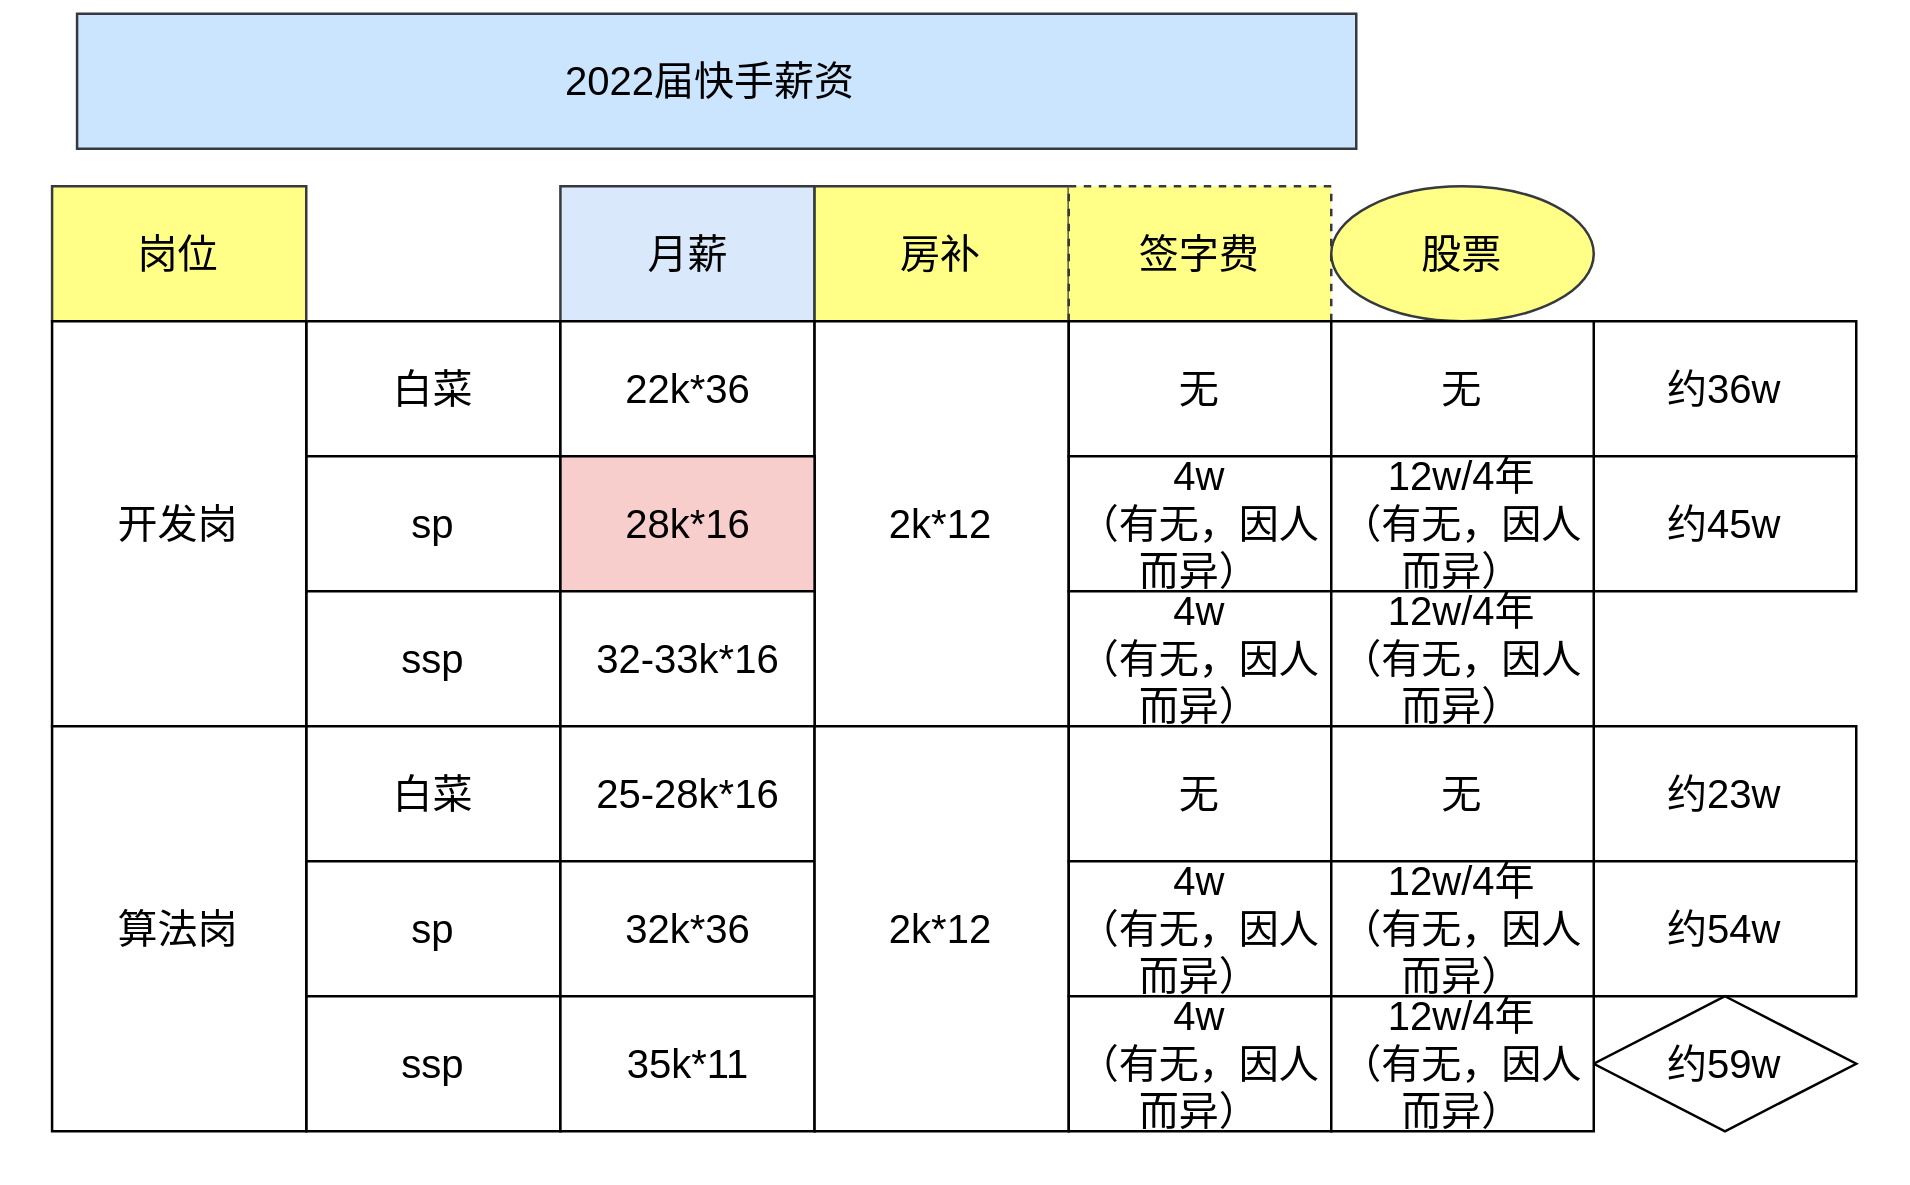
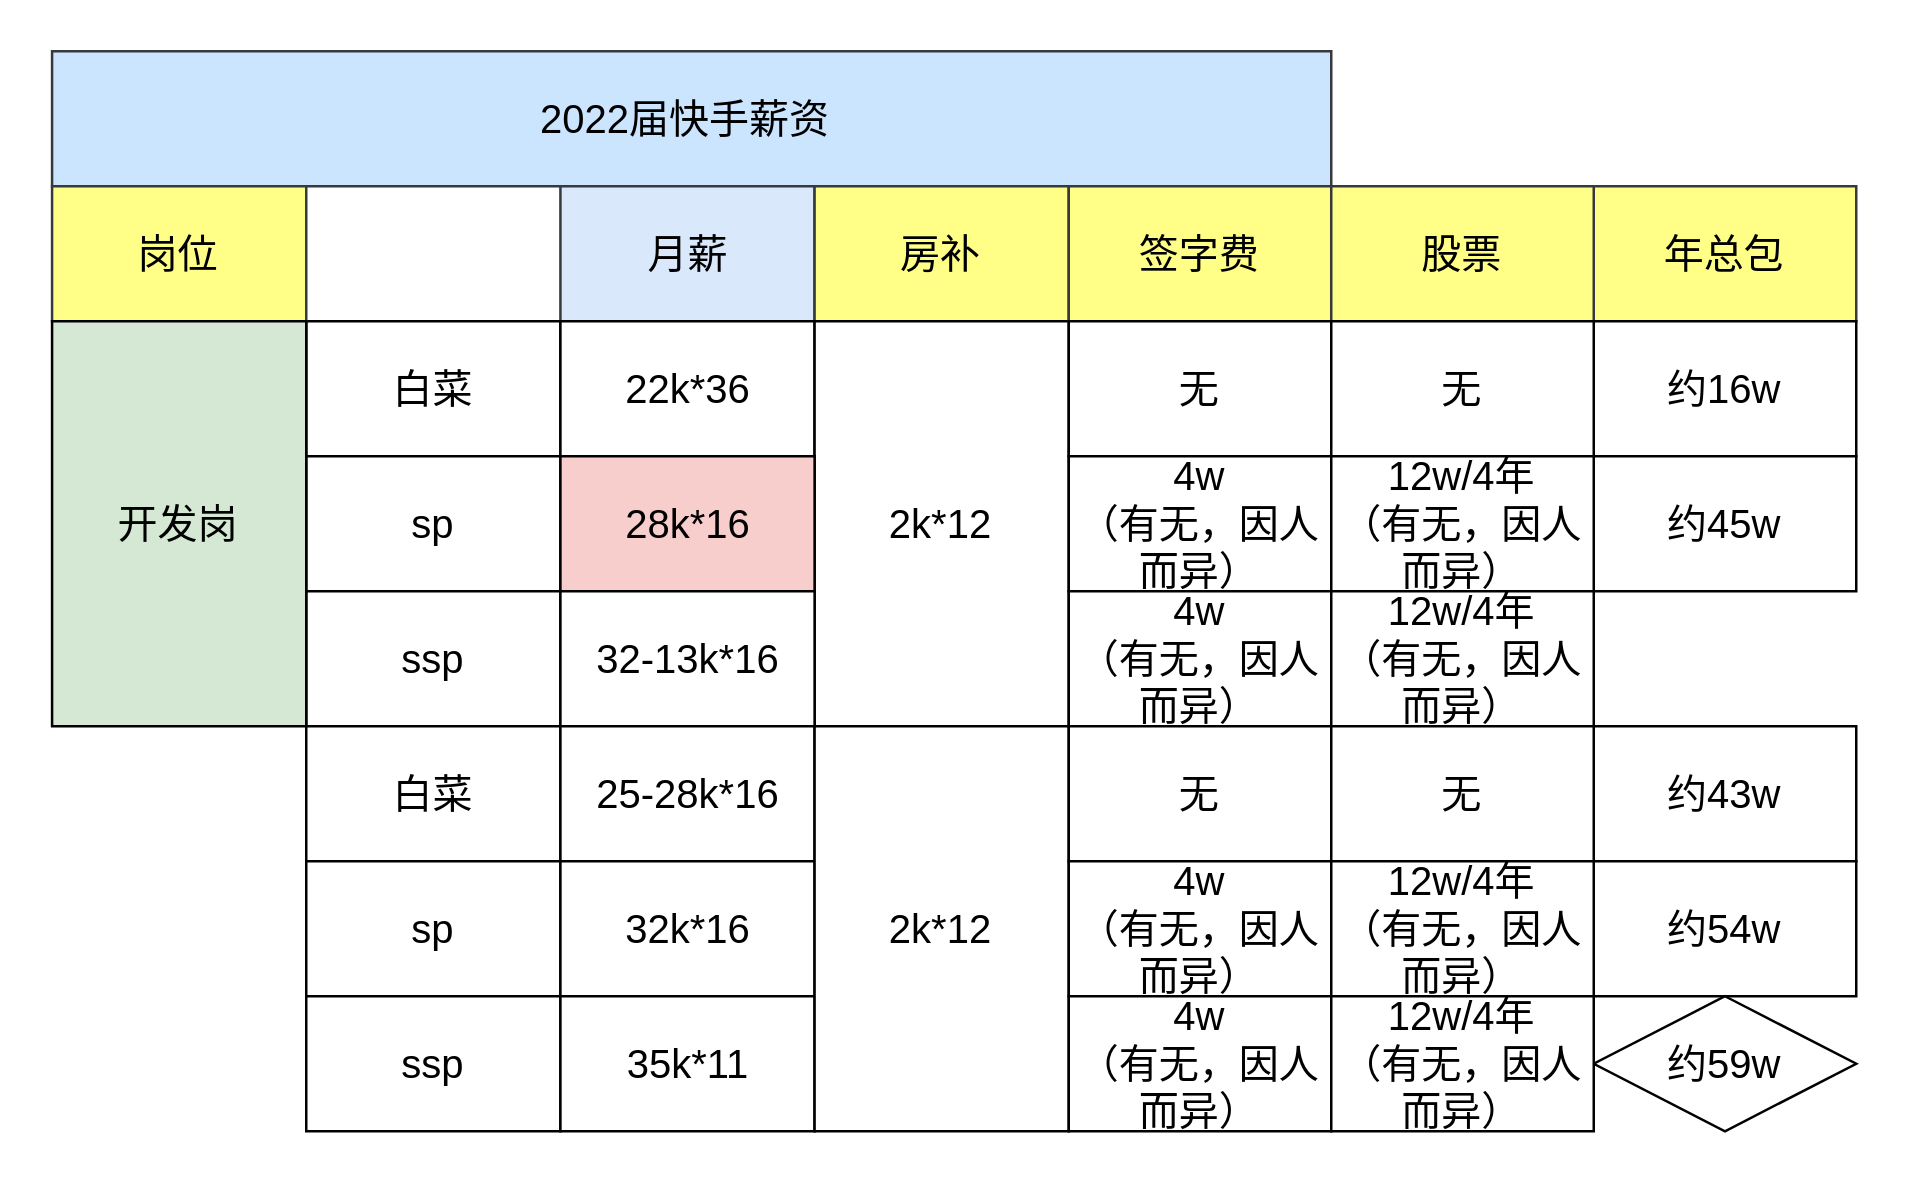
(717, 81) -> (692, 119)
(1200, 254) -> (1200, 254)
(1463, 254) -> (1463, 254)
none -> (1725, 254)
(1725, 389) -> (1725, 389)
(179, 524) -> (179, 524)
(689, 659) -> (689, 659)
(1725, 794) -> (1725, 794)
(179, 929) -> none
(689, 929) -> (689, 929)
